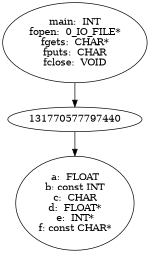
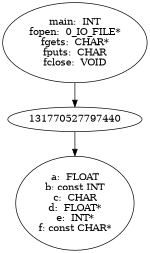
(75, 119) -> (75, 119)
